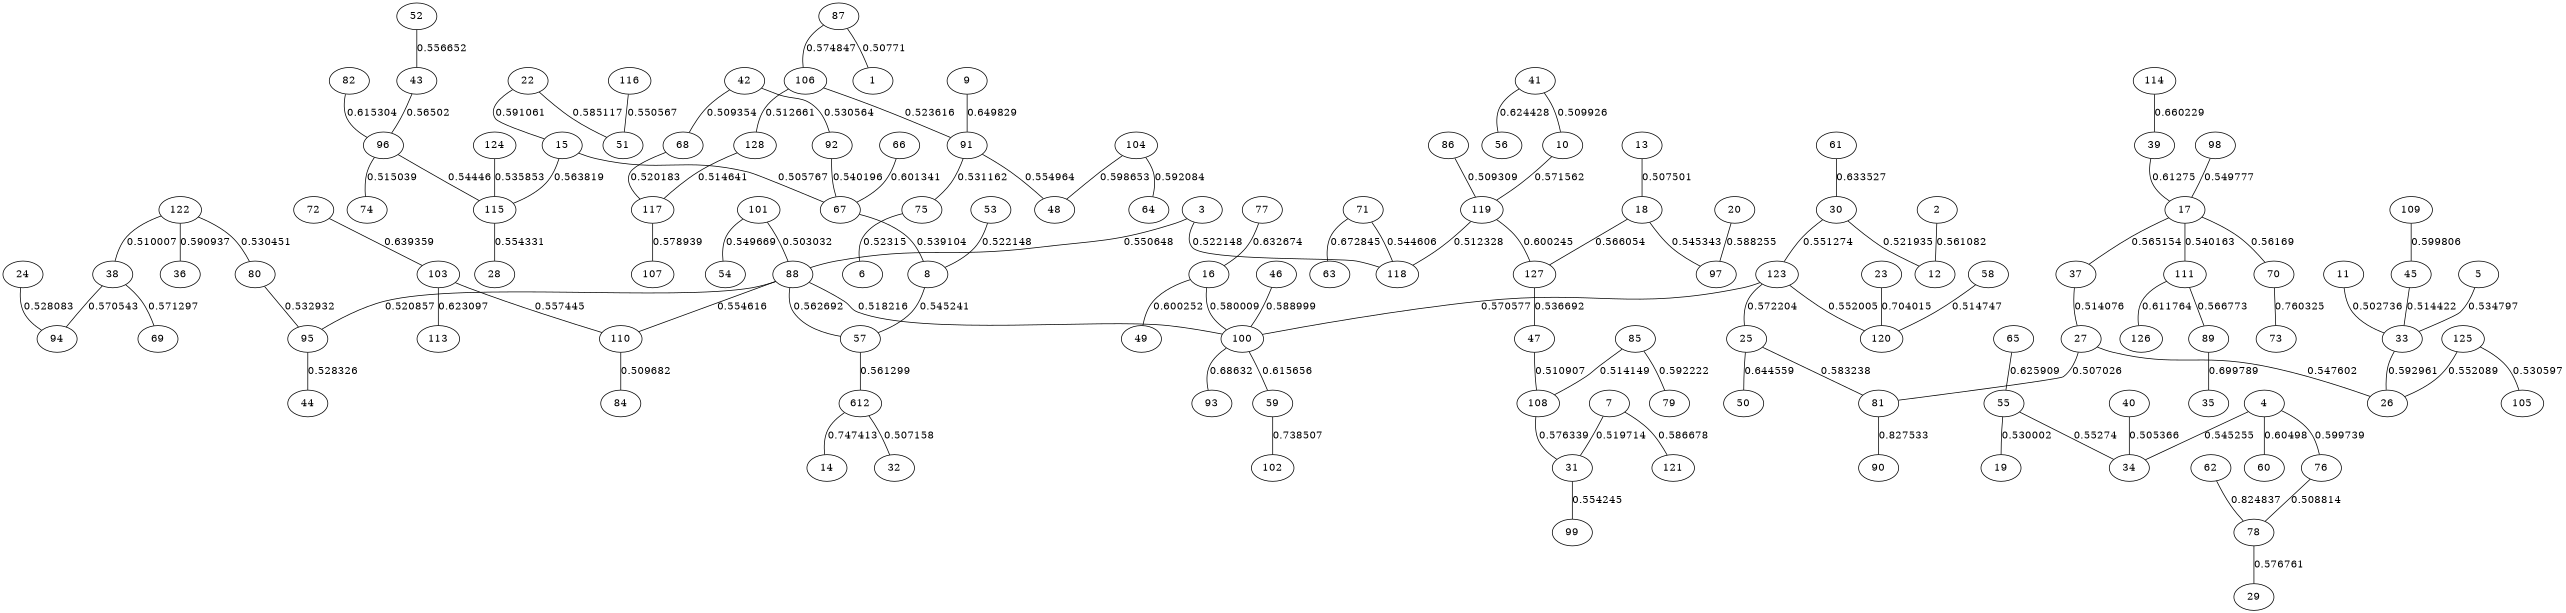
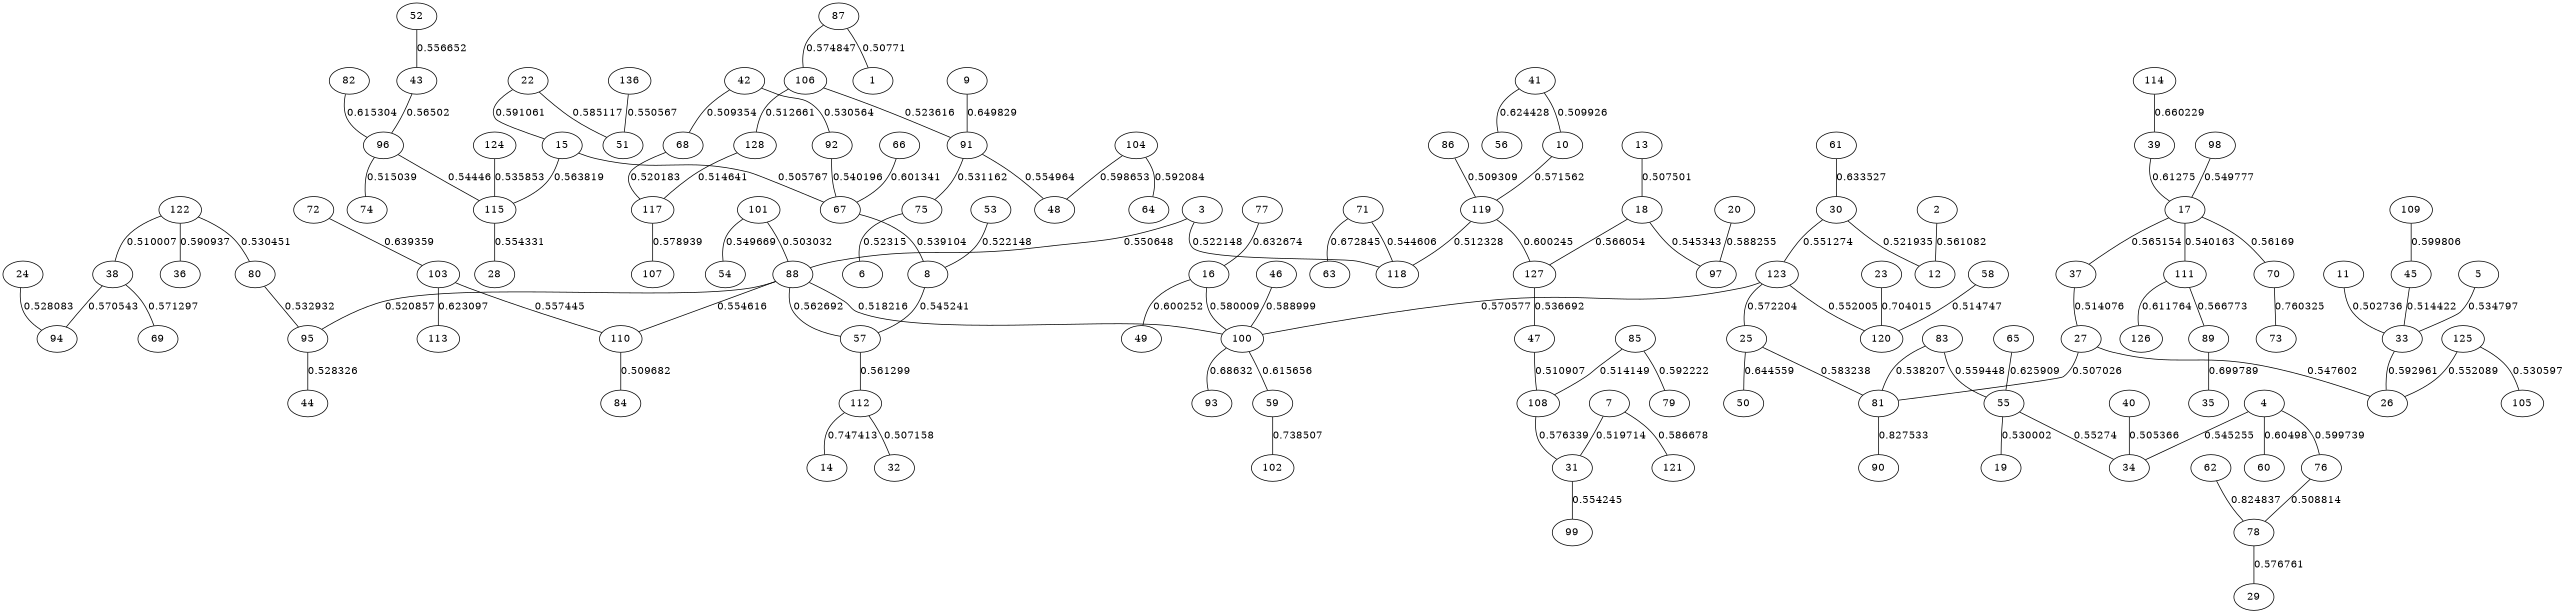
(630, 81) -> (630, 81)
none -> (1942, 339)
(860, 403) -> (860, 403)
